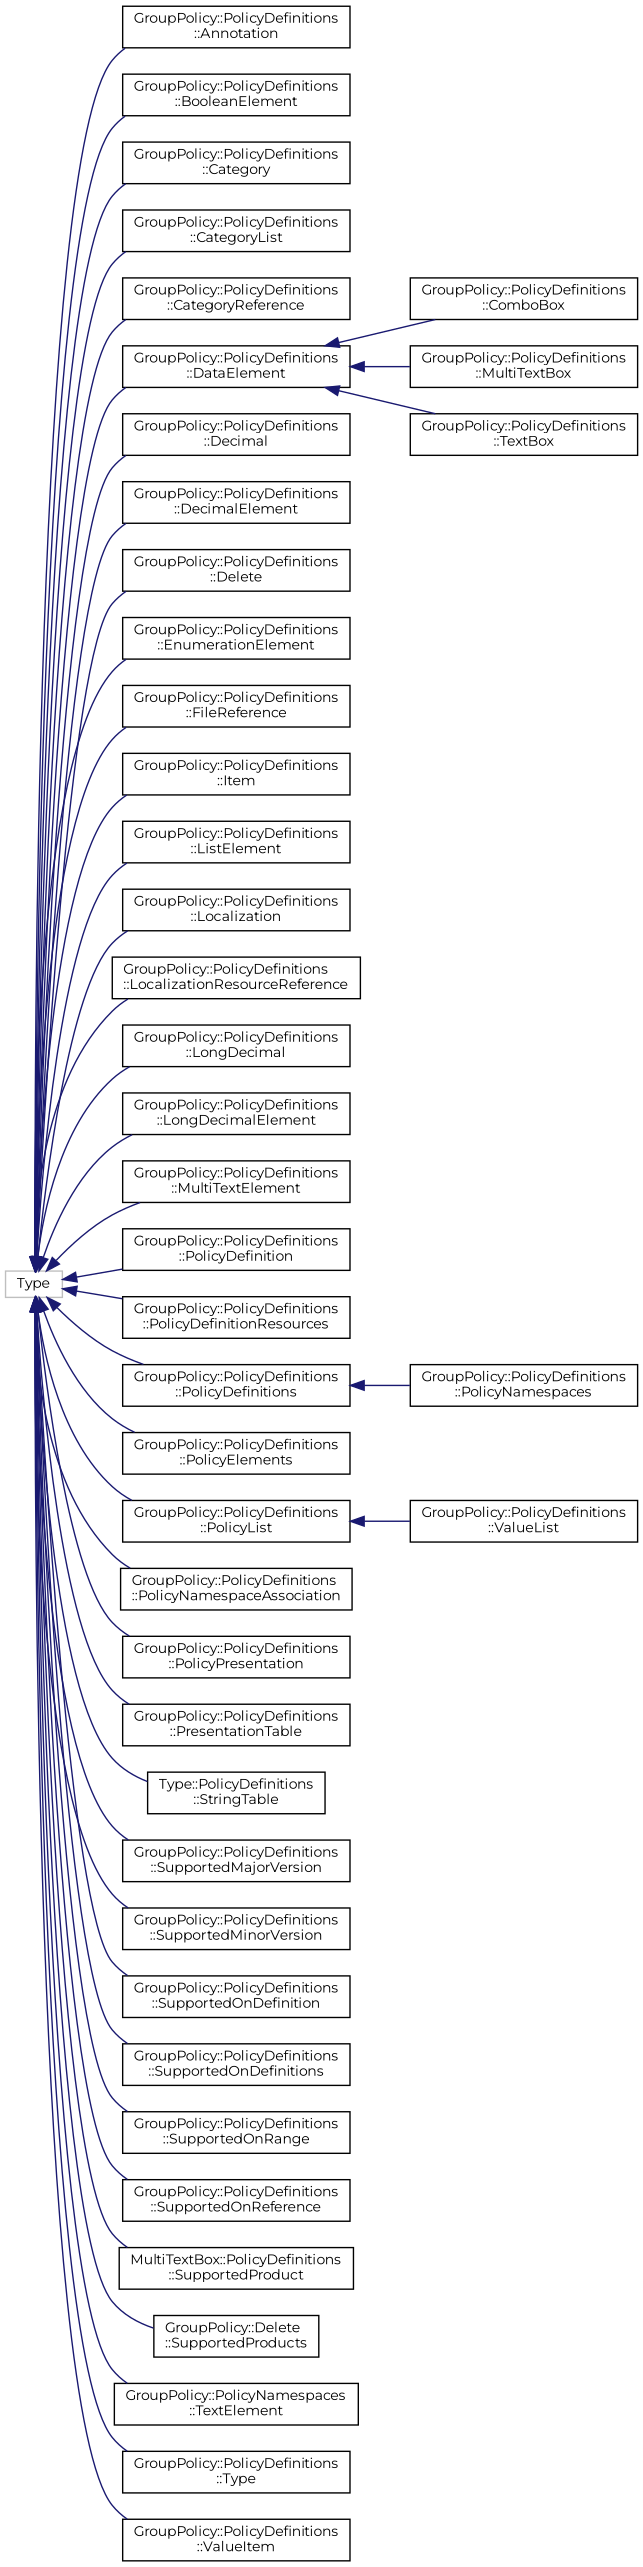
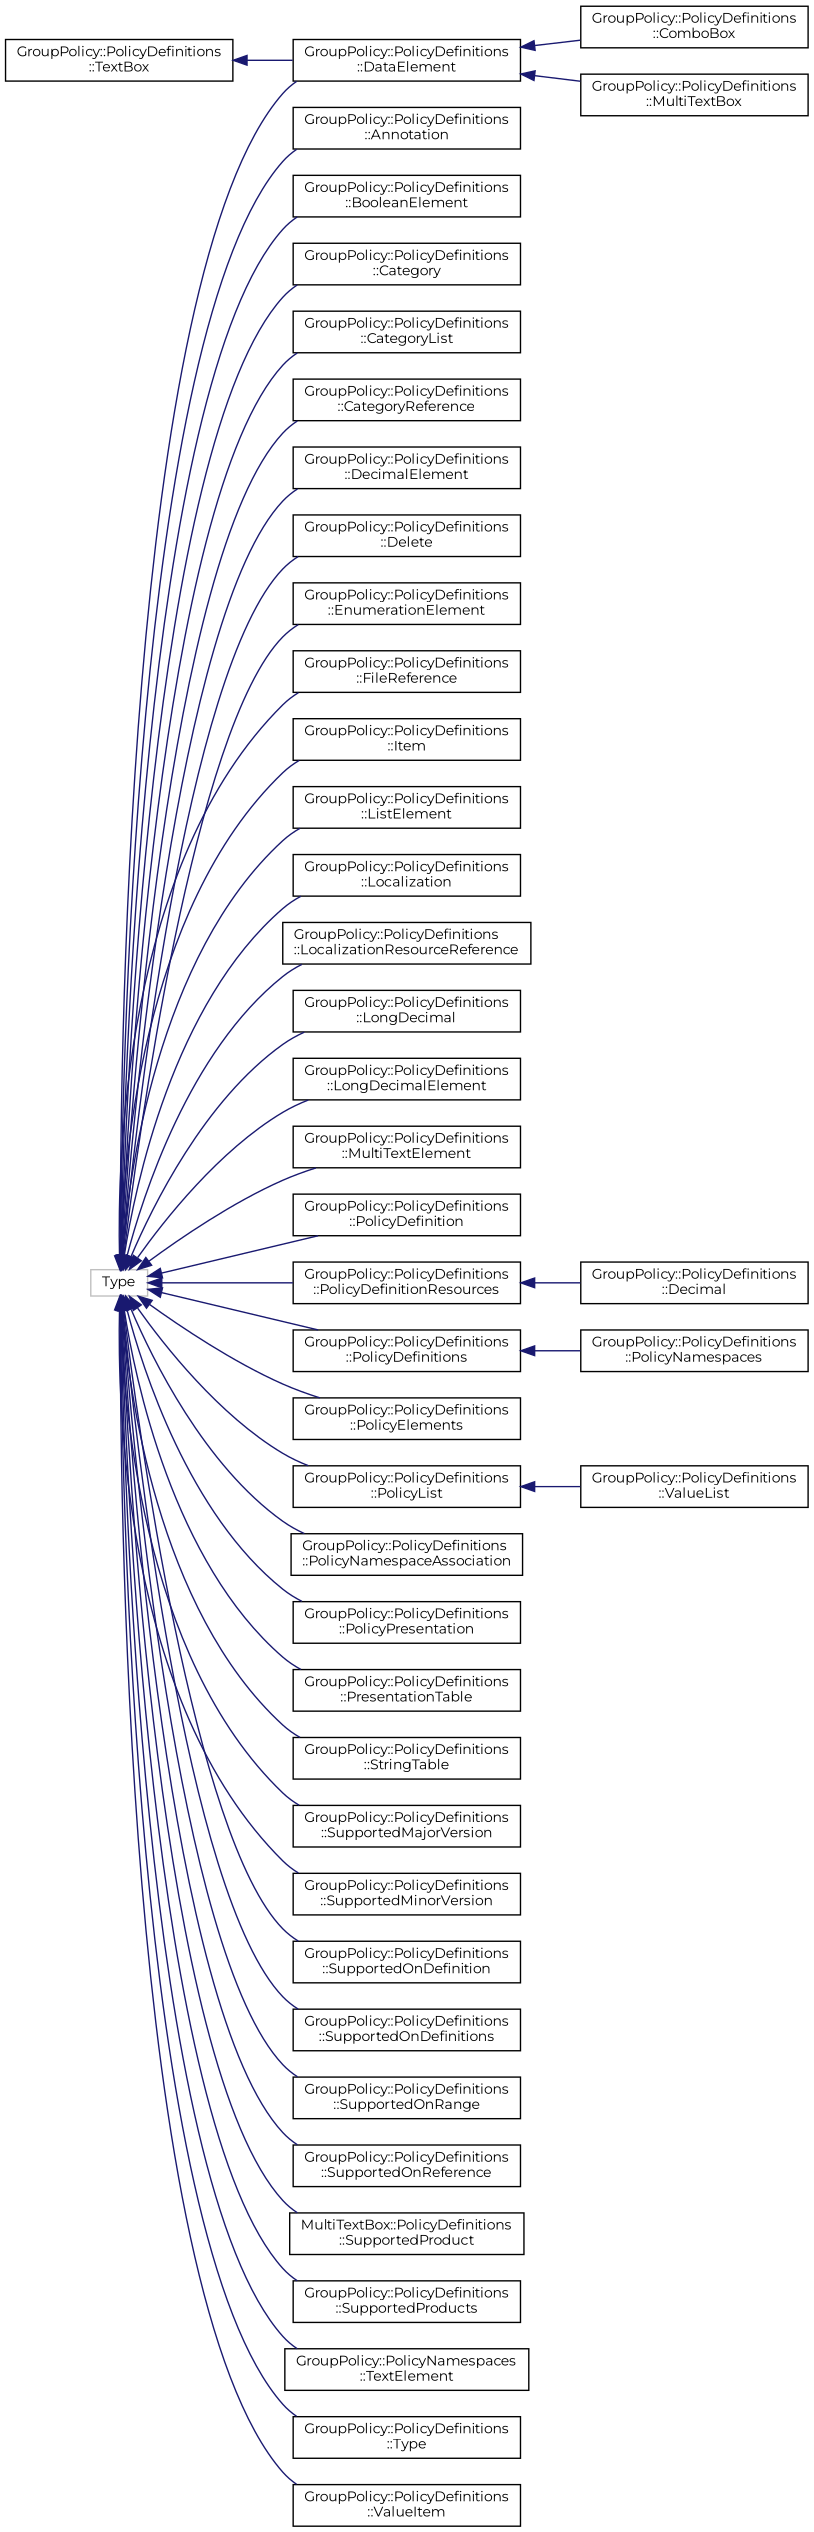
(387, 402) -> (270, 60)
(55, 850) -> (558, 1283)
(236, 1793) -> (407, 1758)
(236, 2336) -> (407, 2302)
